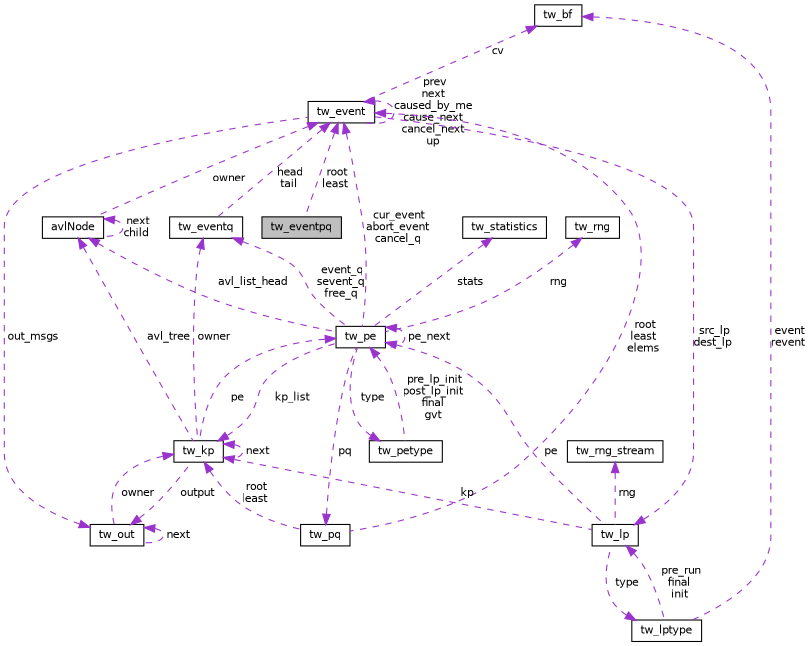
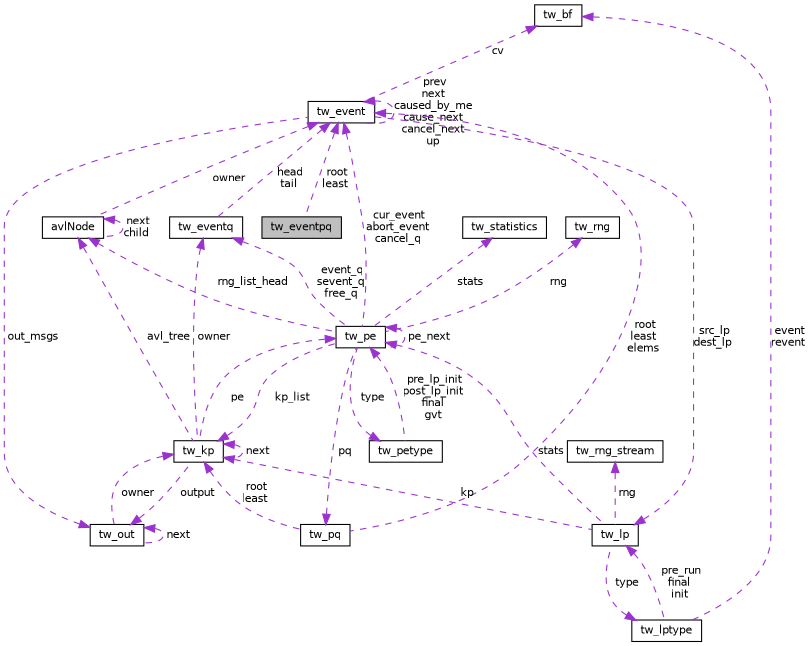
(251, 282) -> (251, 282)
(550, 451) -> (550, 451)
